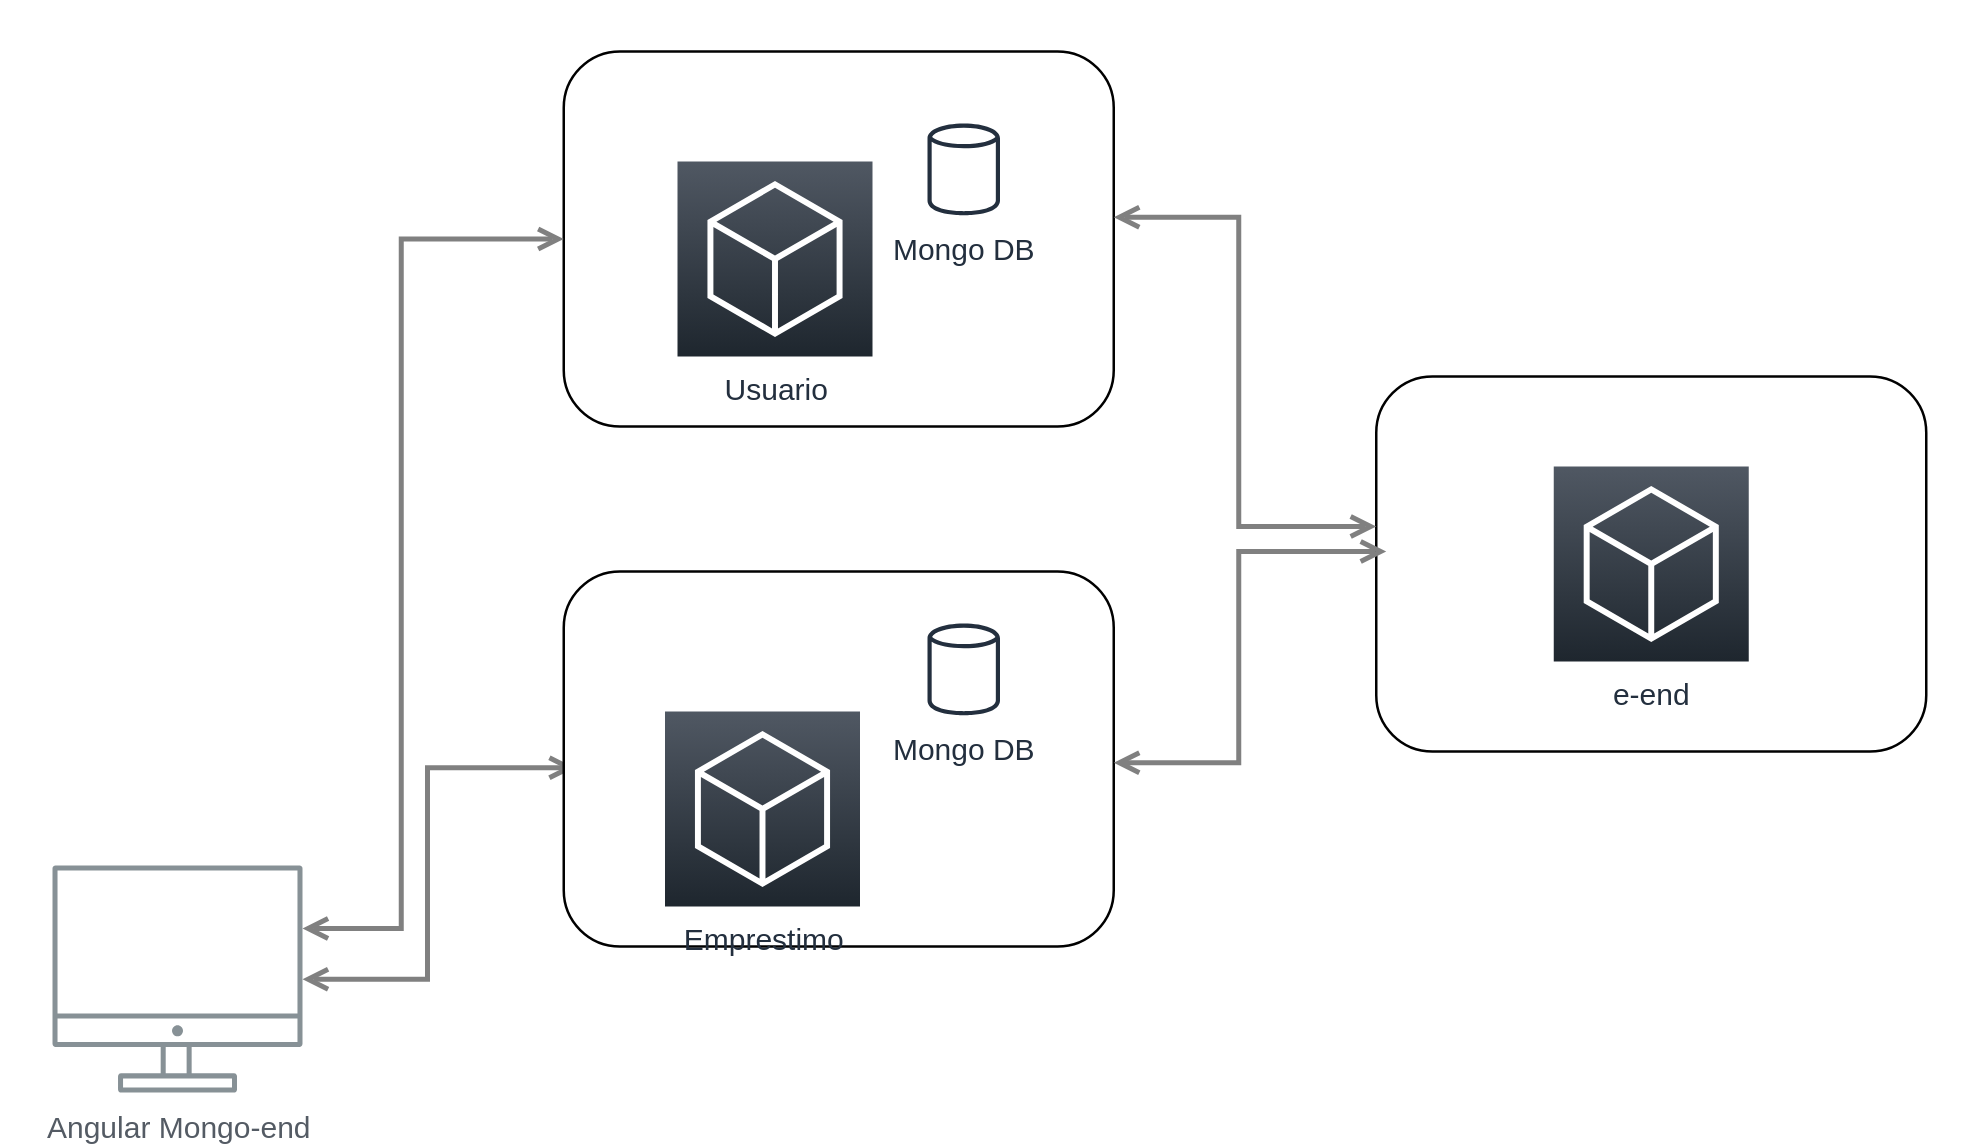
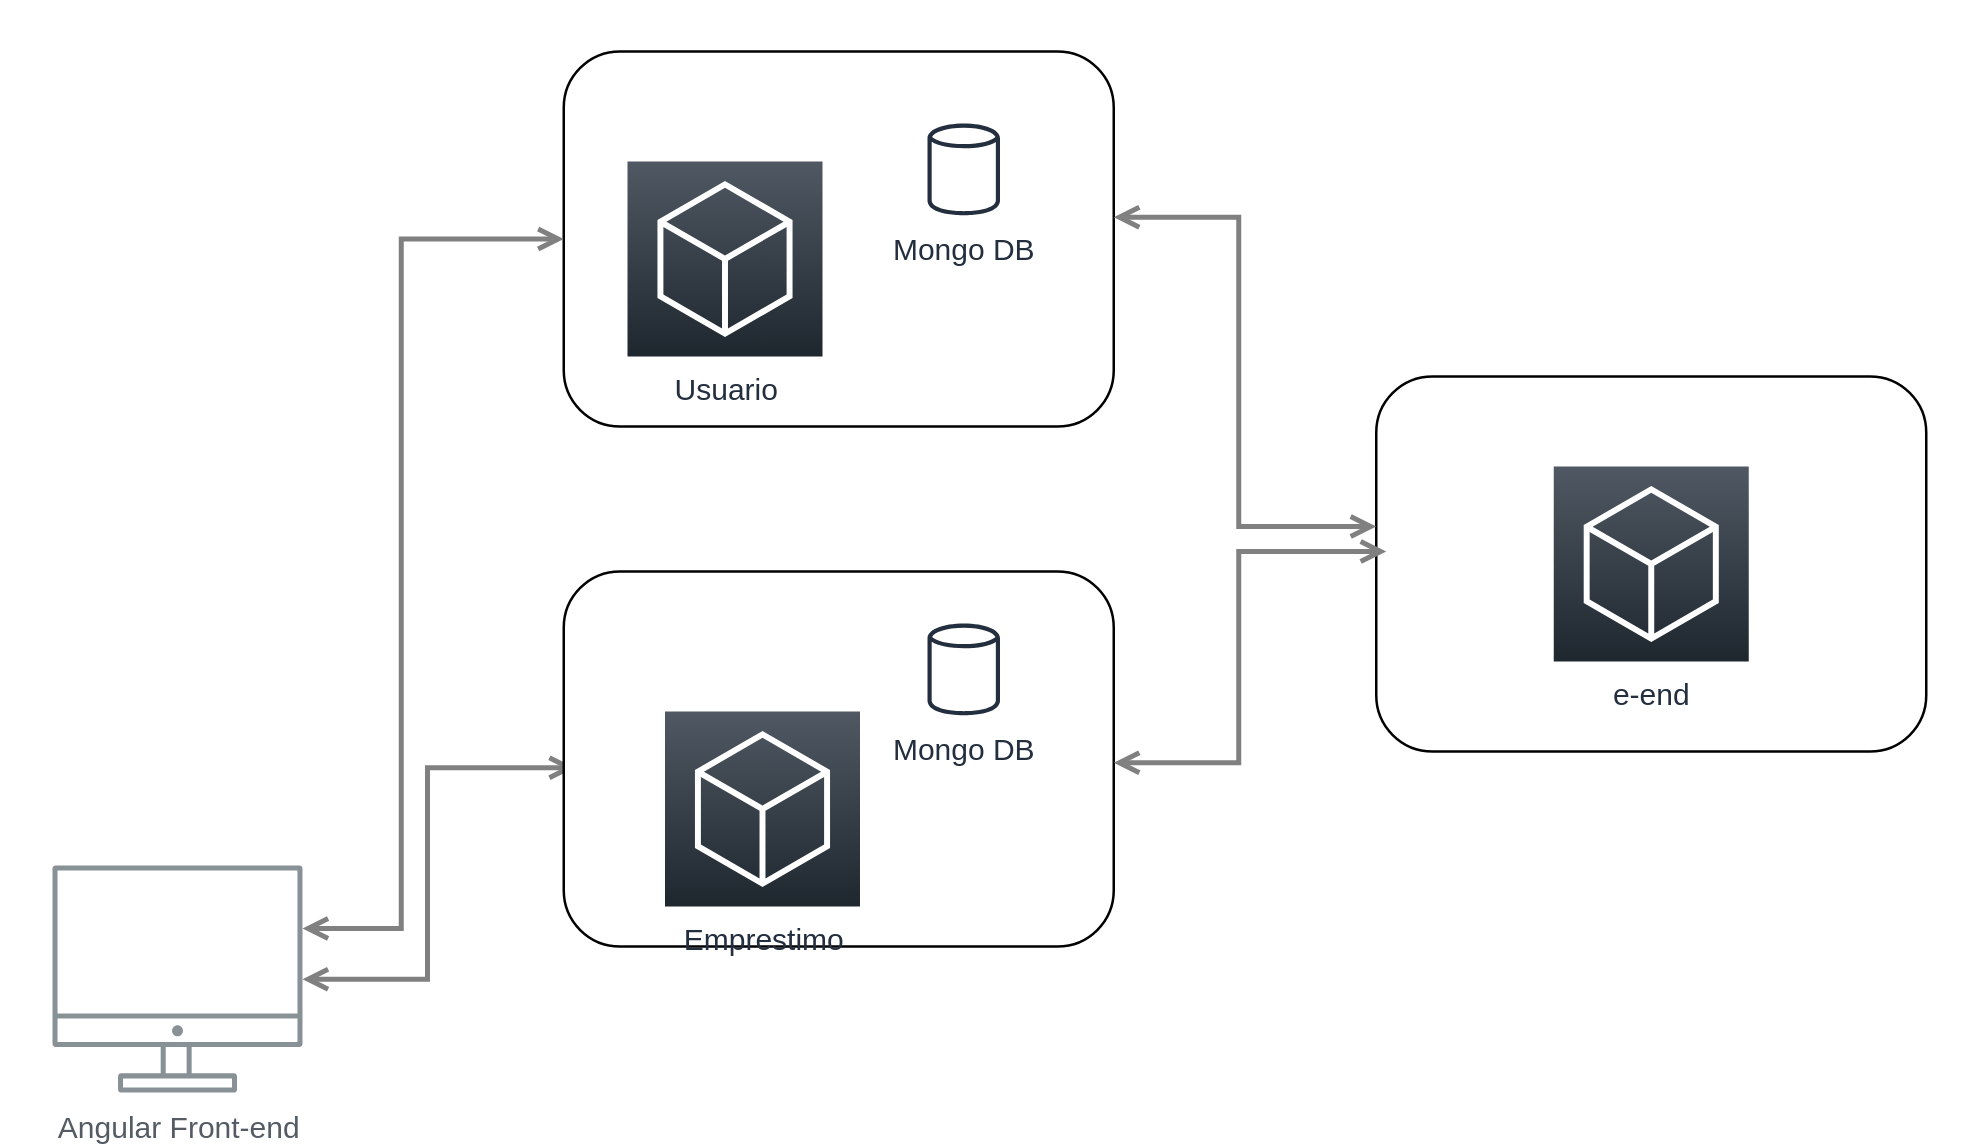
(775, 259) -> (725, 259)
(180, 1129) -> (180, 1129)
